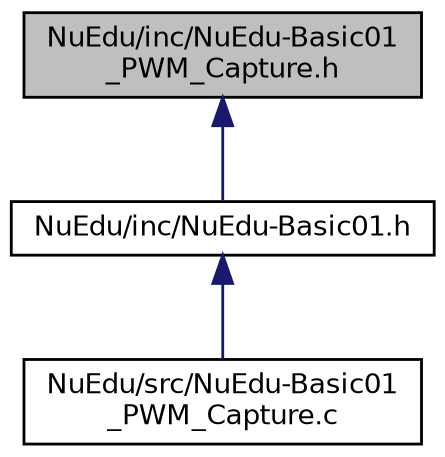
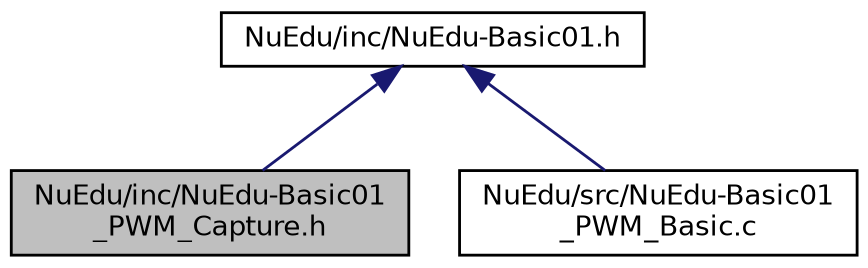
(223, 164) -> (320, 127)
(223, 402) -> (658, 213)
